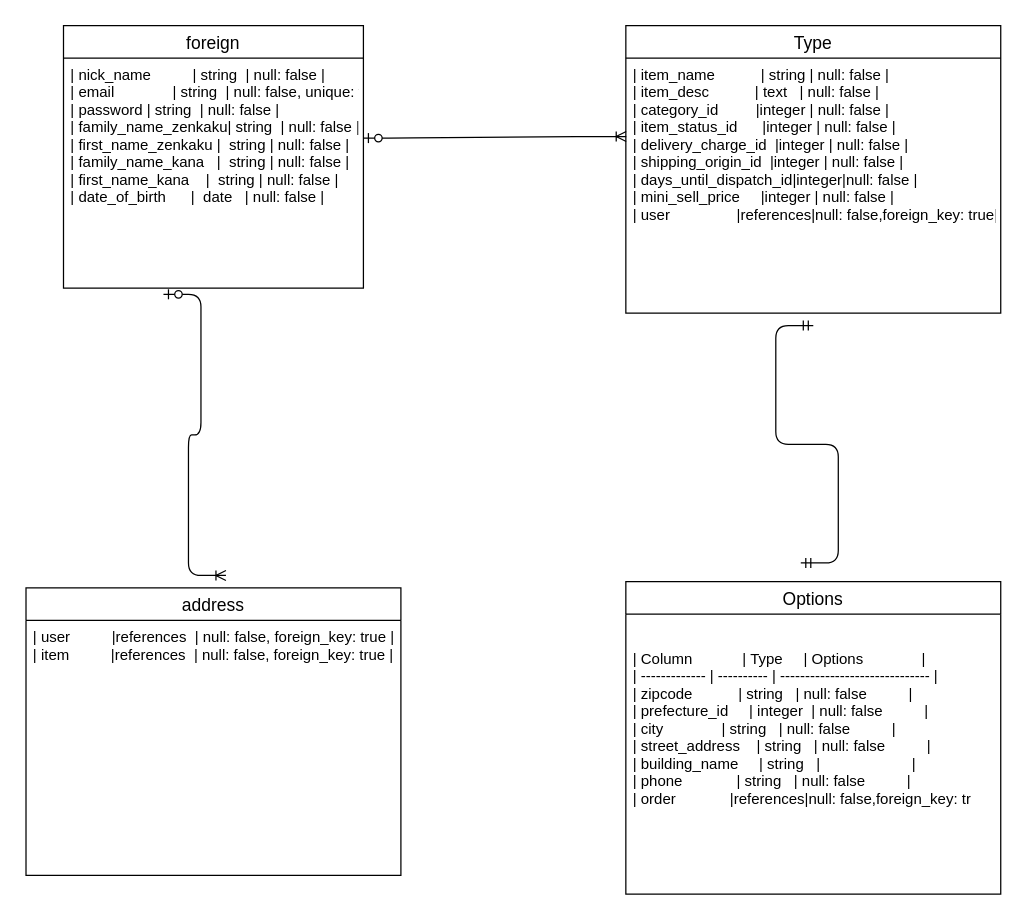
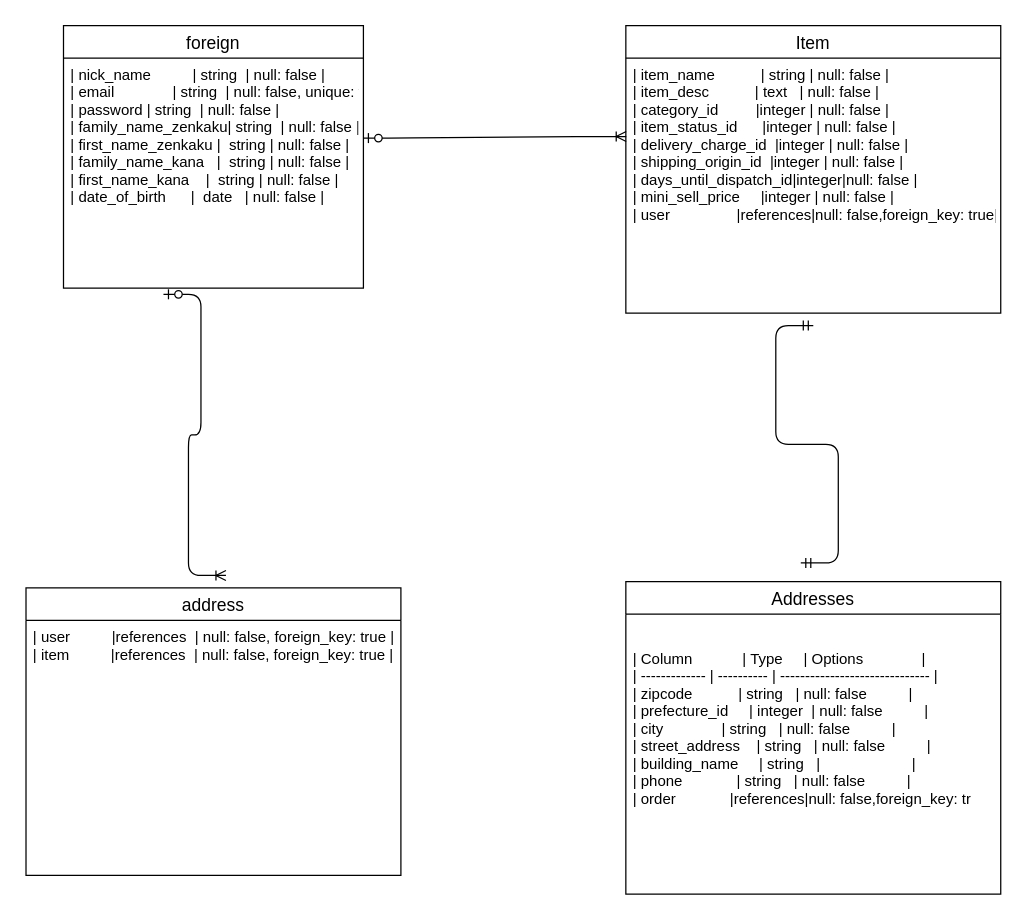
(813, 43) -> (813, 43)
(813, 599) -> (813, 599)
